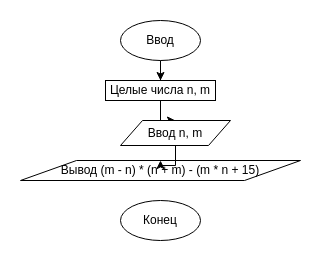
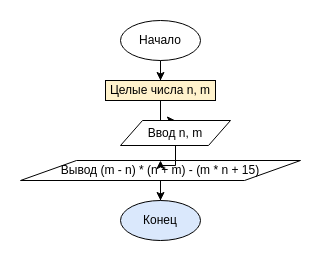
(161, 41) -> (161, 41)
(161, 91) -> (161, 91)
none -> (161, 195)
(161, 221) -> (161, 221)
